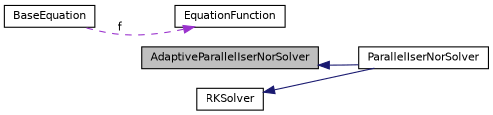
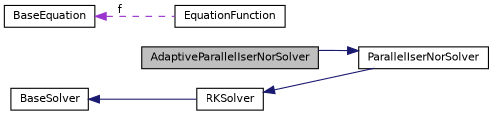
(133, 35) -> (141, 16)
(344, 65) -> (333, 50)
none -> (50, 99)
